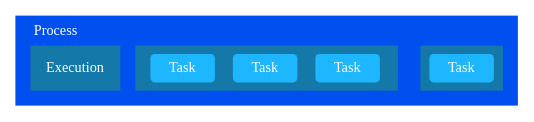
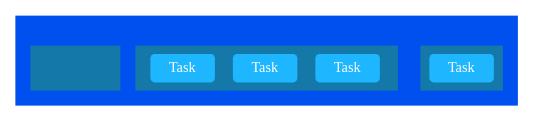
(56, 30) -> none
(75, 68) -> none
